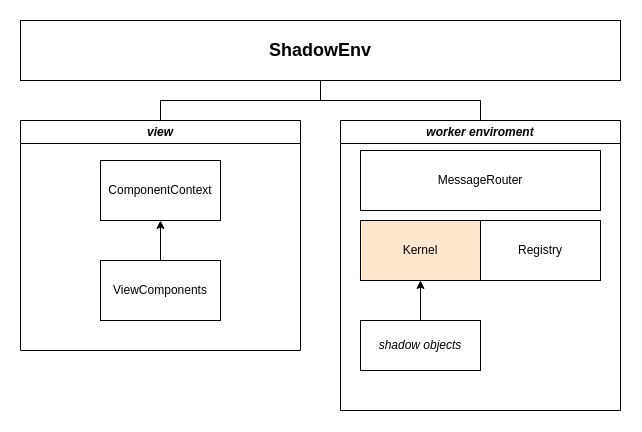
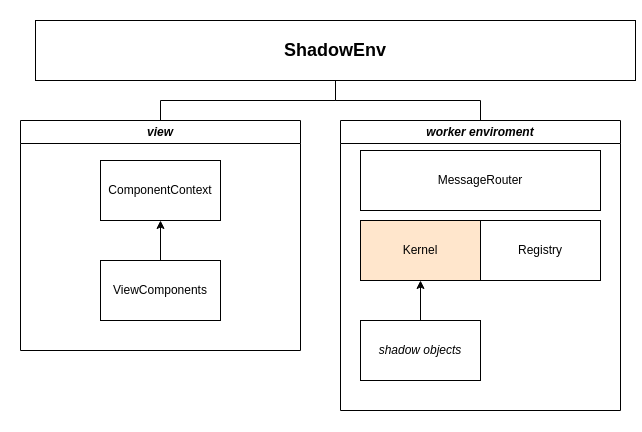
(321, 51) -> (336, 51)
(421, 346) -> (421, 351)
